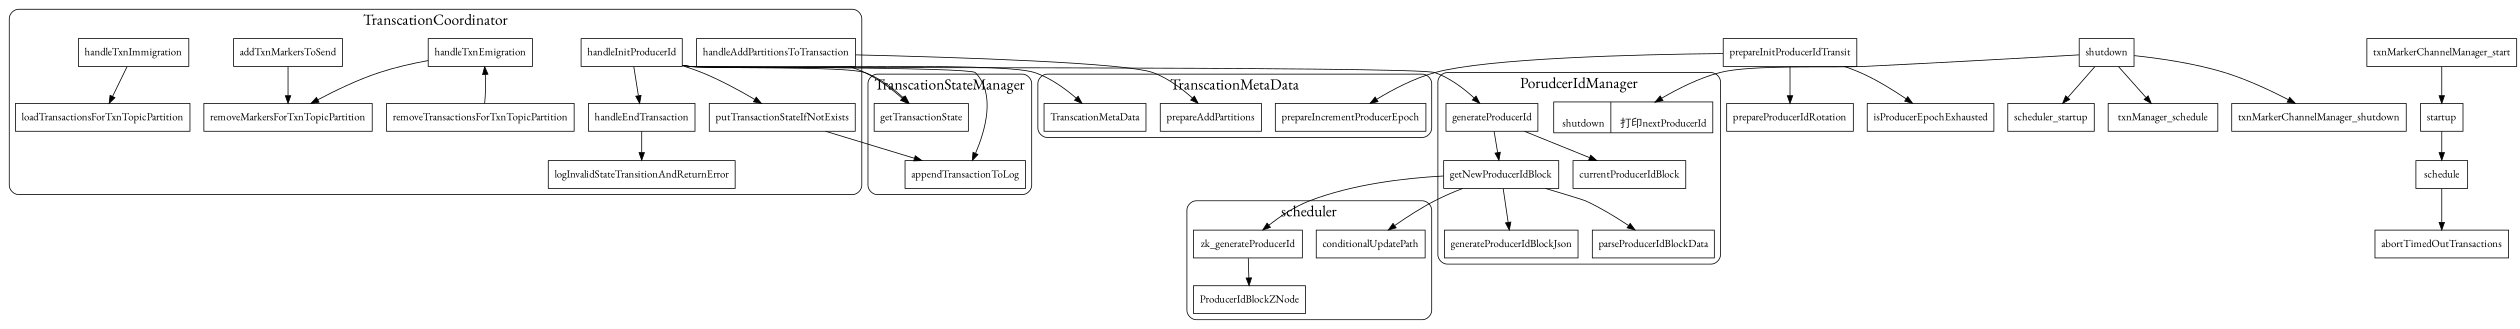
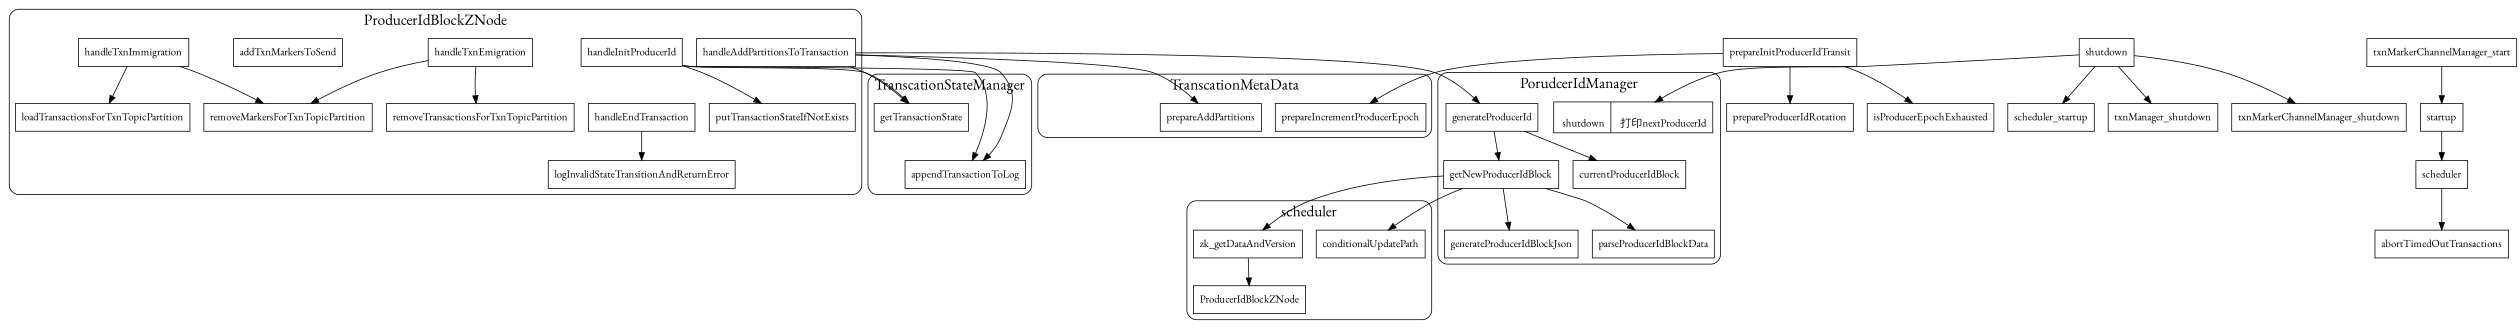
(436, 21) -> (436, 21)
(1062, 68) -> (1169, 55)
(288, 81) -> (219, 82)
(636, 81) -> none
(485, 89) -> (475, 81)
(1095, 117) -> none
(2163, 117) -> (2163, 117)
(874, 146) -> (974, 64)
(2442, 175) -> (2442, 175)
(1248, 244) -> (1248, 244)
